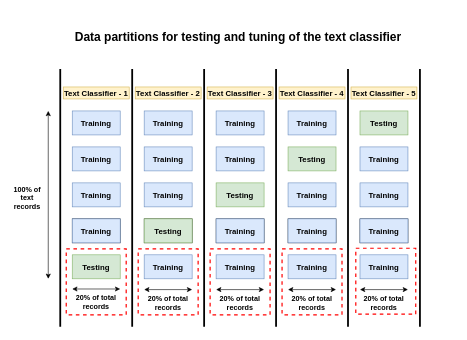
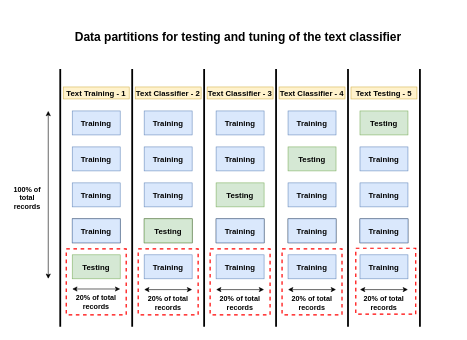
(96, 93) -> (96, 93)
(384, 93) -> (384, 93)
(27, 198) -> (27, 198)
